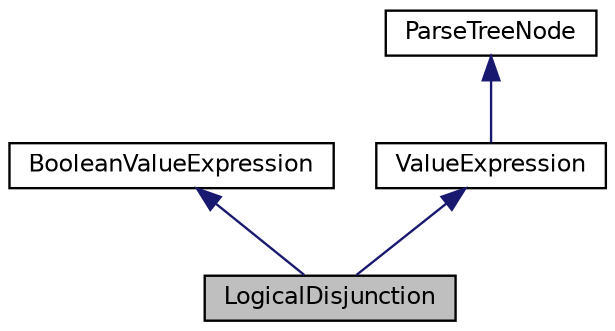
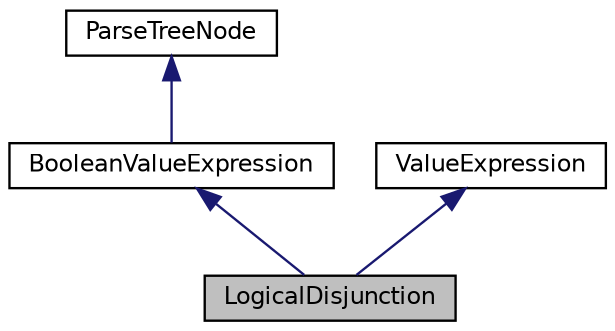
(491, 112) -> (172, 112)
